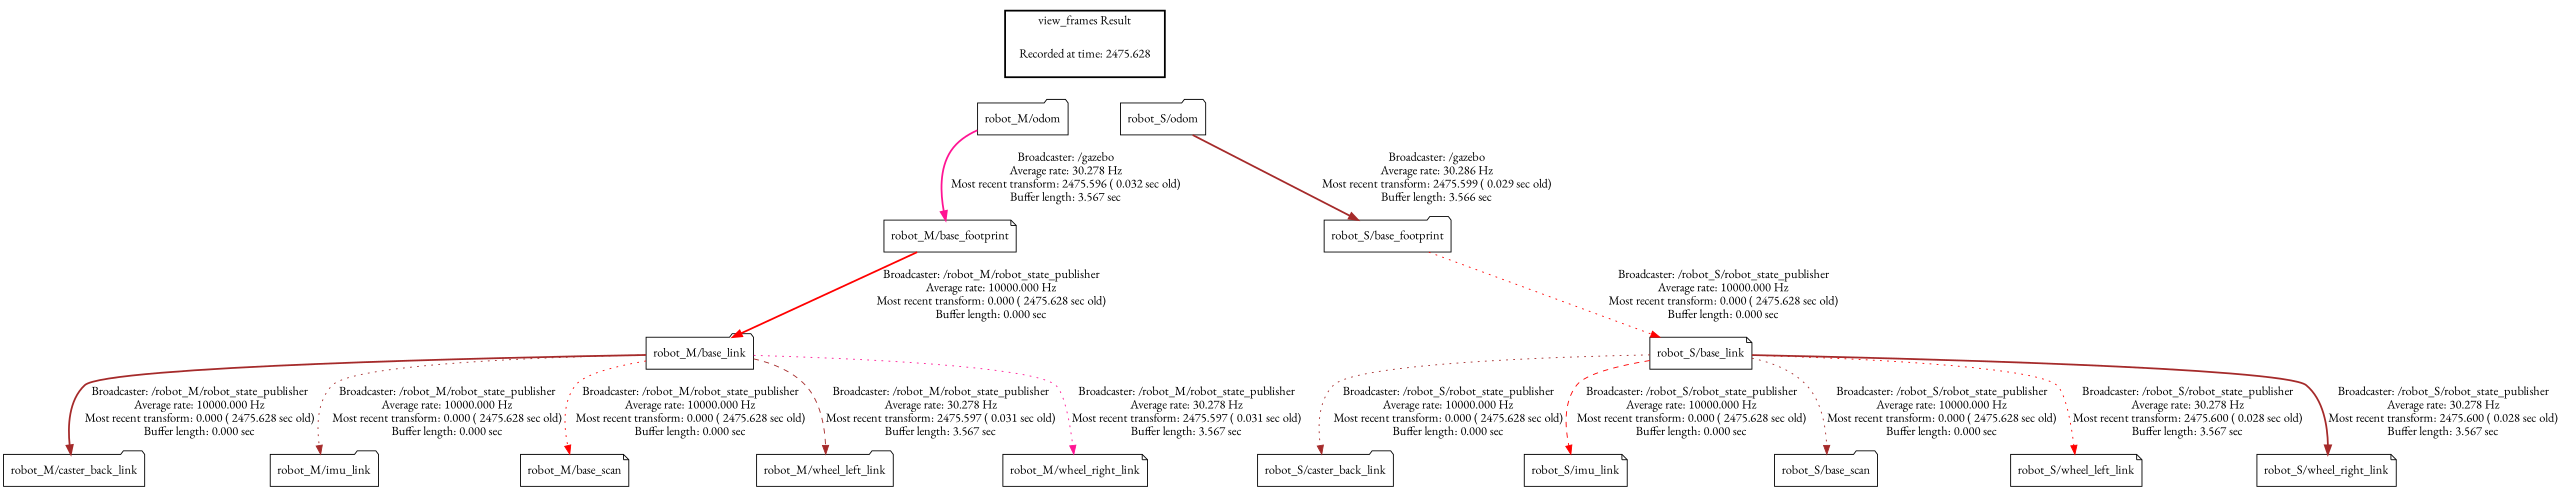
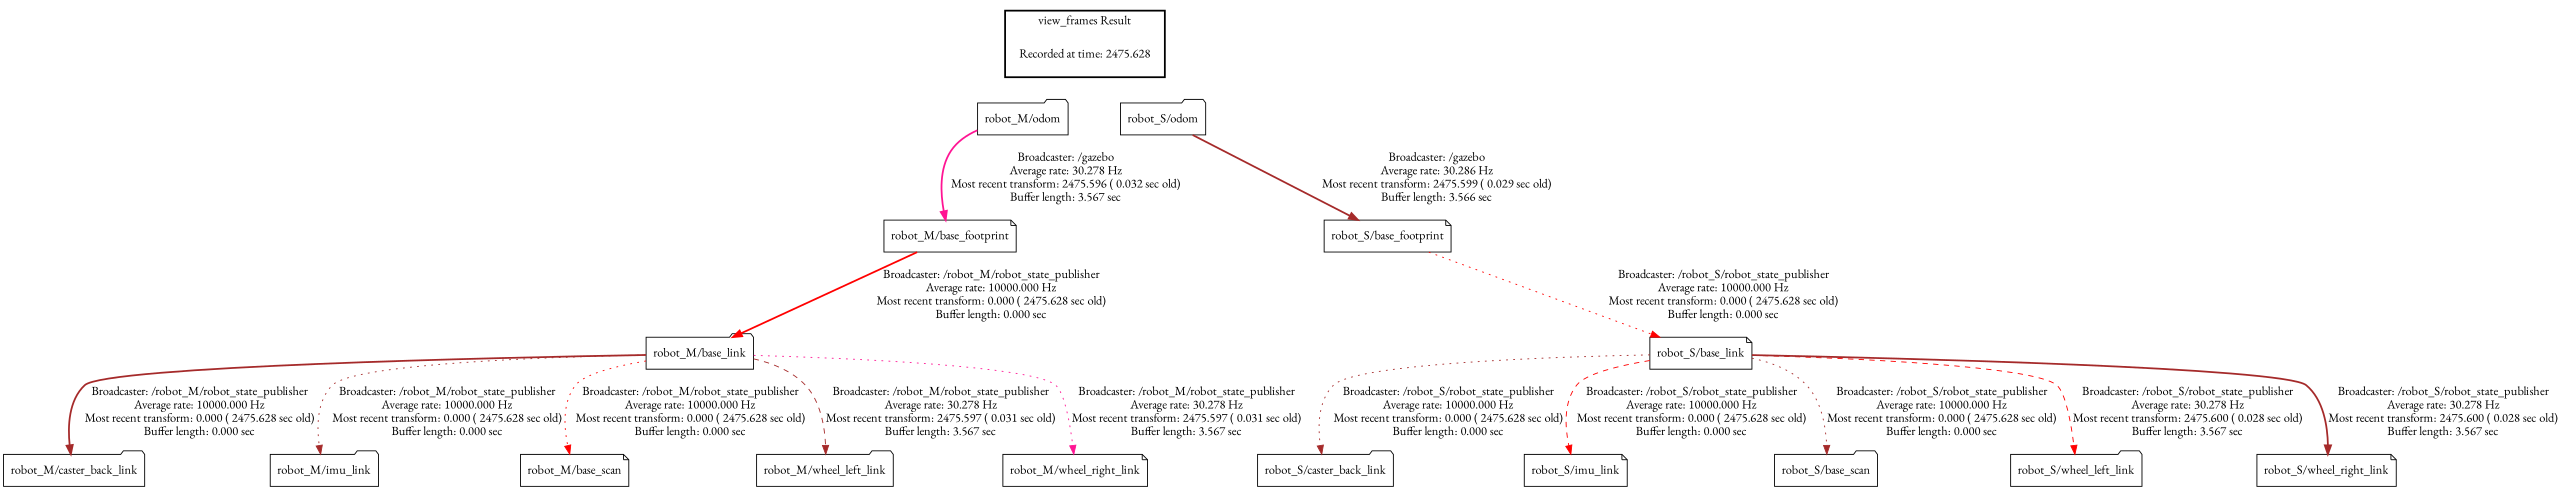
(1388, 236) -> (1388, 236)
(1956, 366) -> (1956, 366)
(2076, 470) -> (2076, 470)
